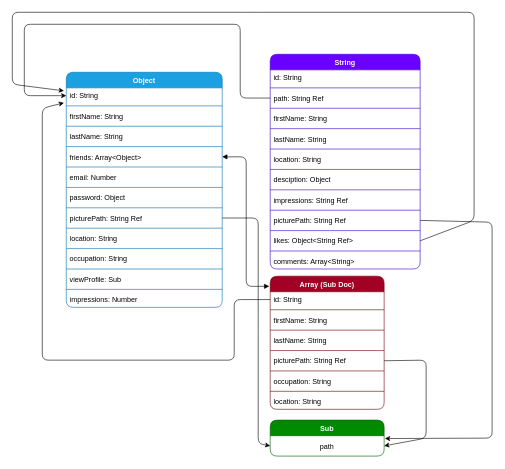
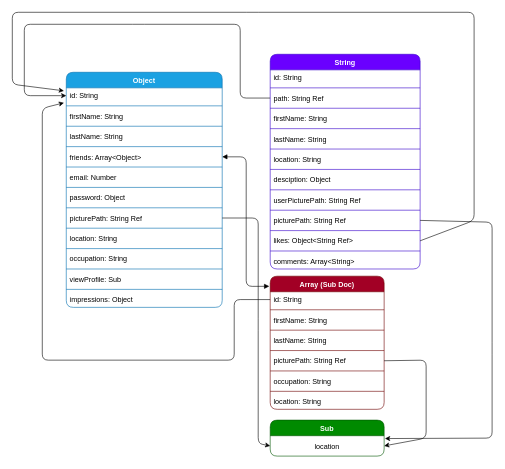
(314, 200) -> (323, 200)
(104, 300) -> (104, 300)
(327, 446) -> (327, 446)
